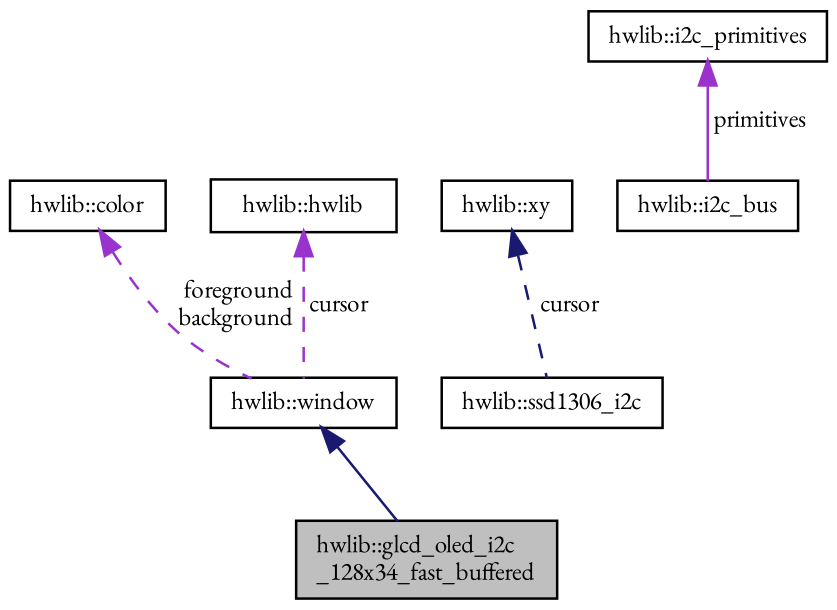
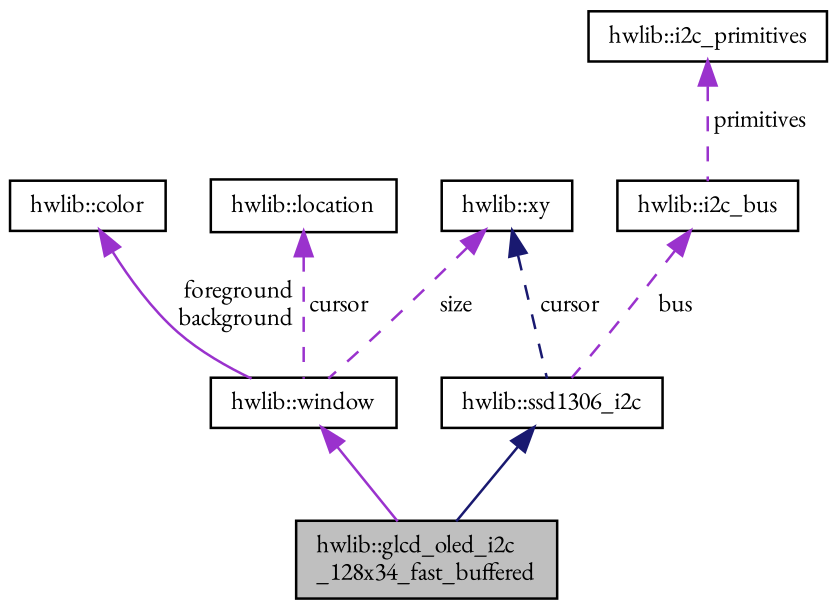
(708, 134) -> (708, 134)
(304, 206) -> (304, 206)
none -> (399, 314)
none -> (624, 315)
(172, 327) -> (172, 327)
(367, 484) -> (367, 484)
none -> (487, 484)
